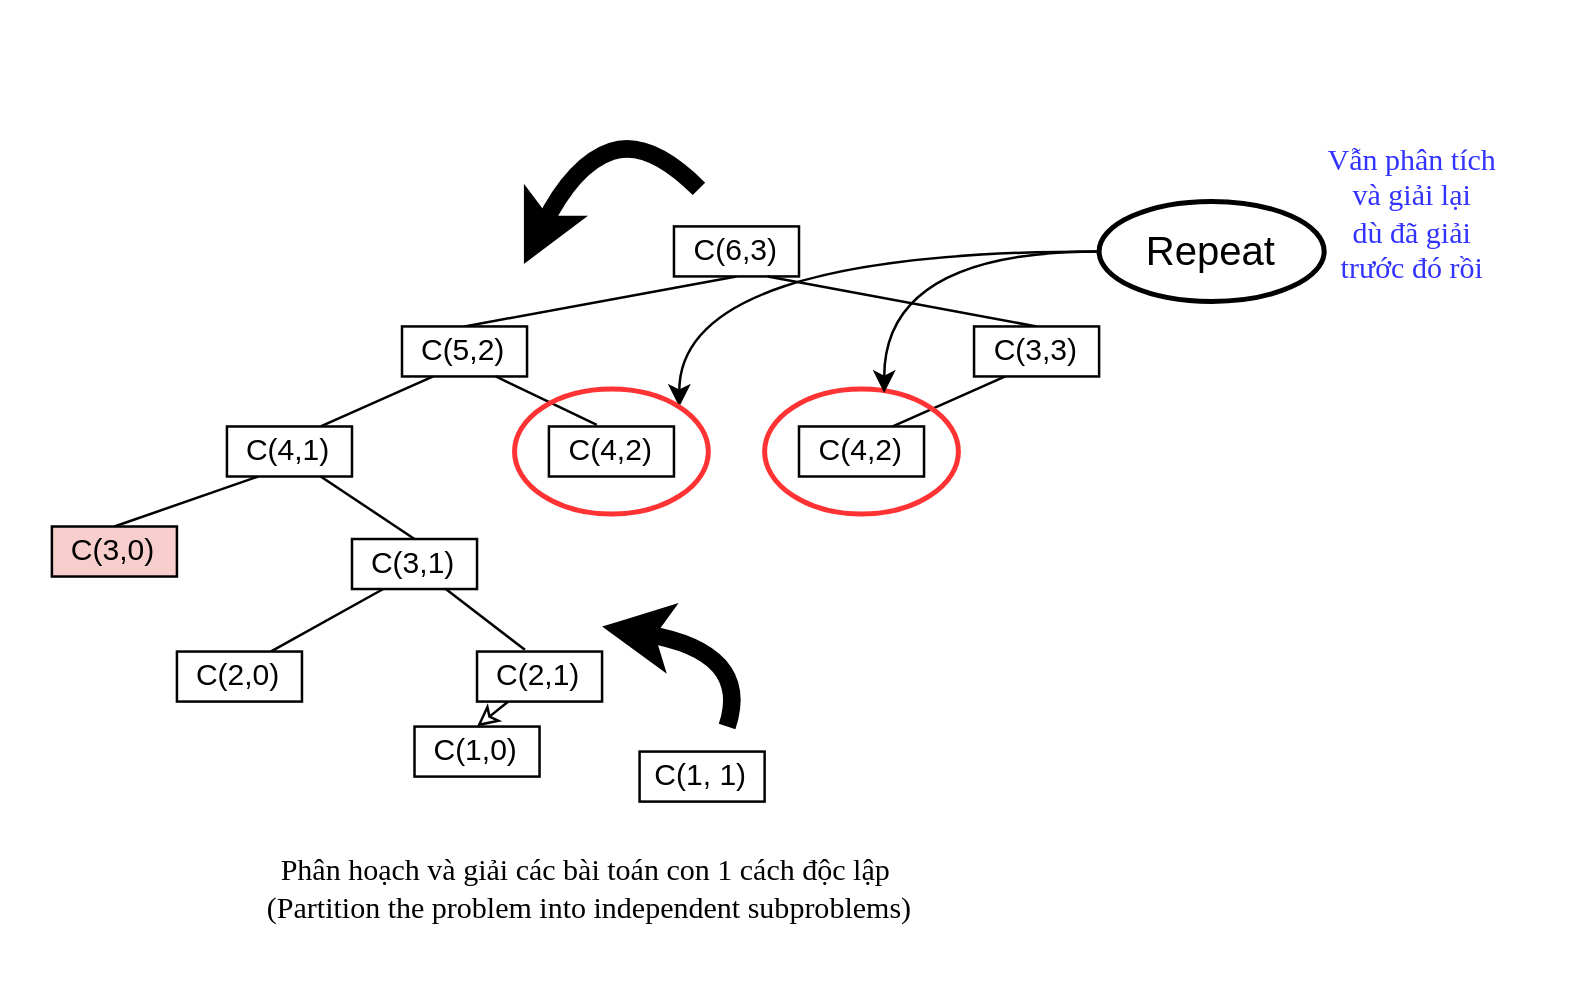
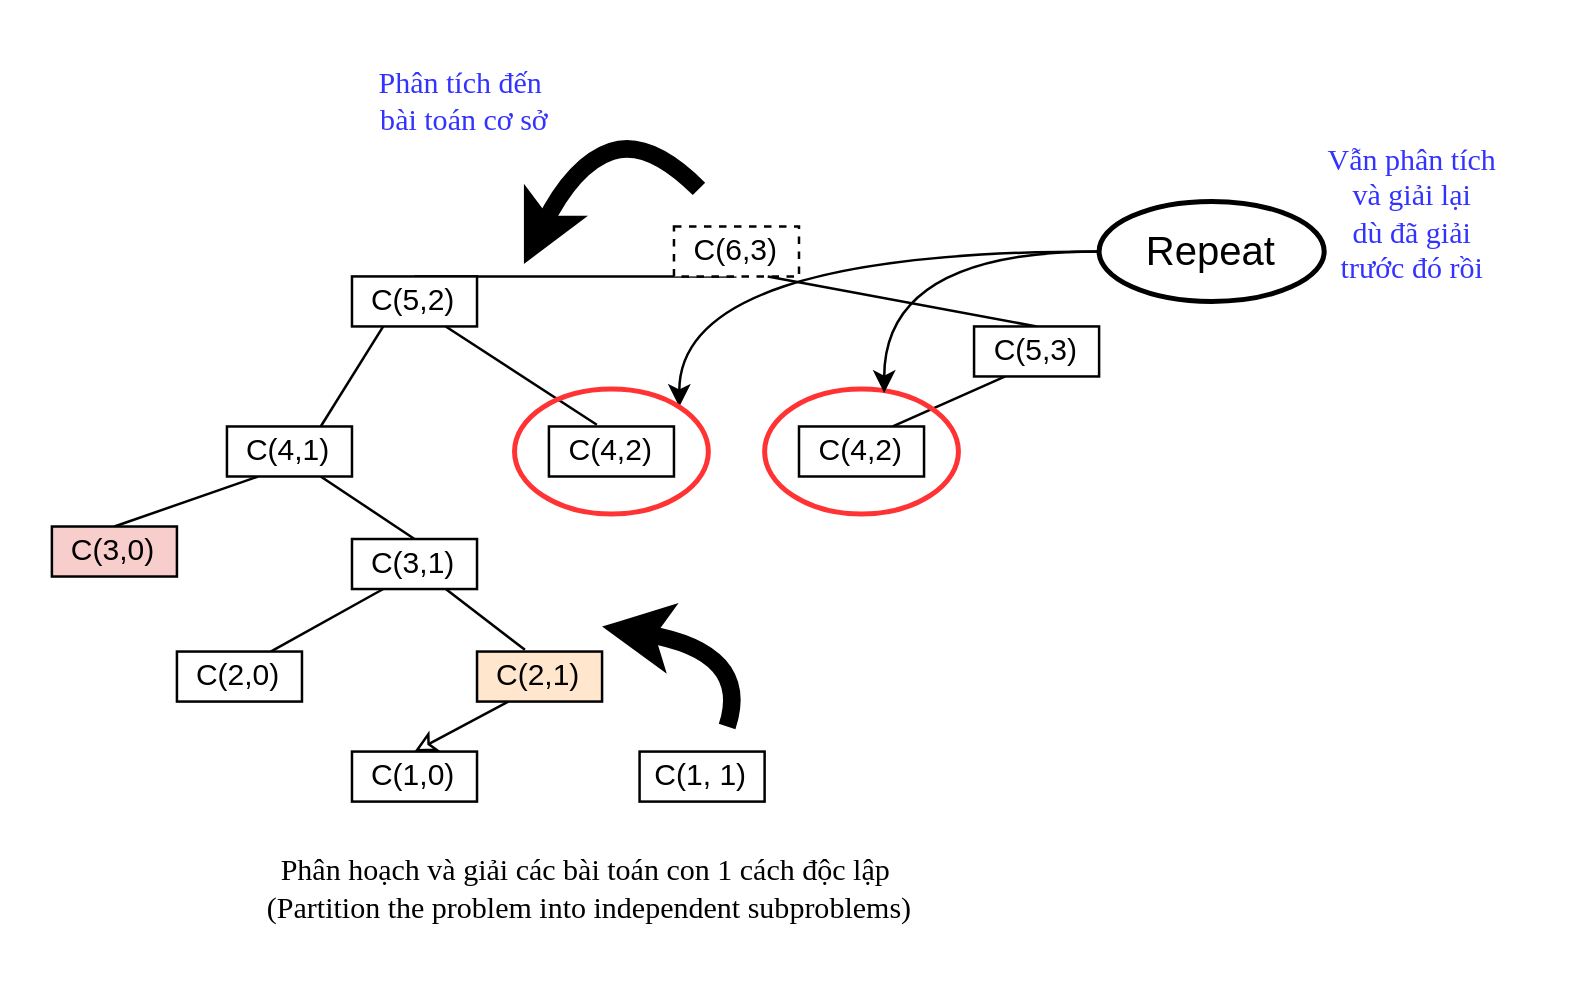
none -> (464, 101)
(736, 251) -> (736, 251)
(464, 351) -> (414, 301)
(1036, 351) -> (1036, 351)
(539, 676) -> (539, 676)
(477, 751) -> (414, 776)
